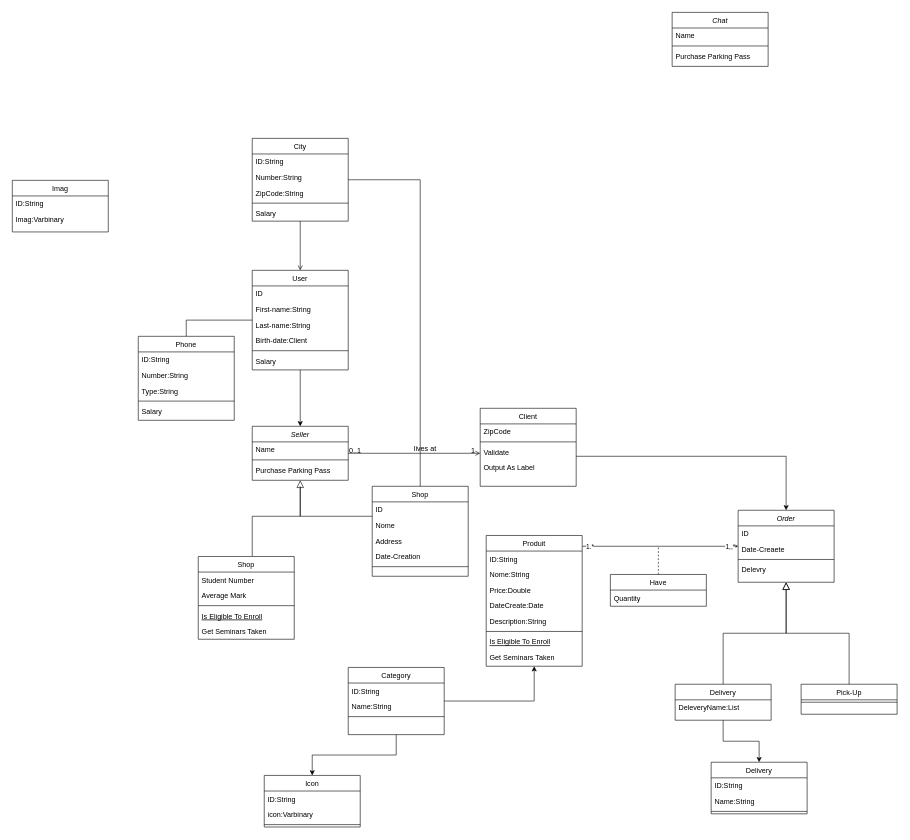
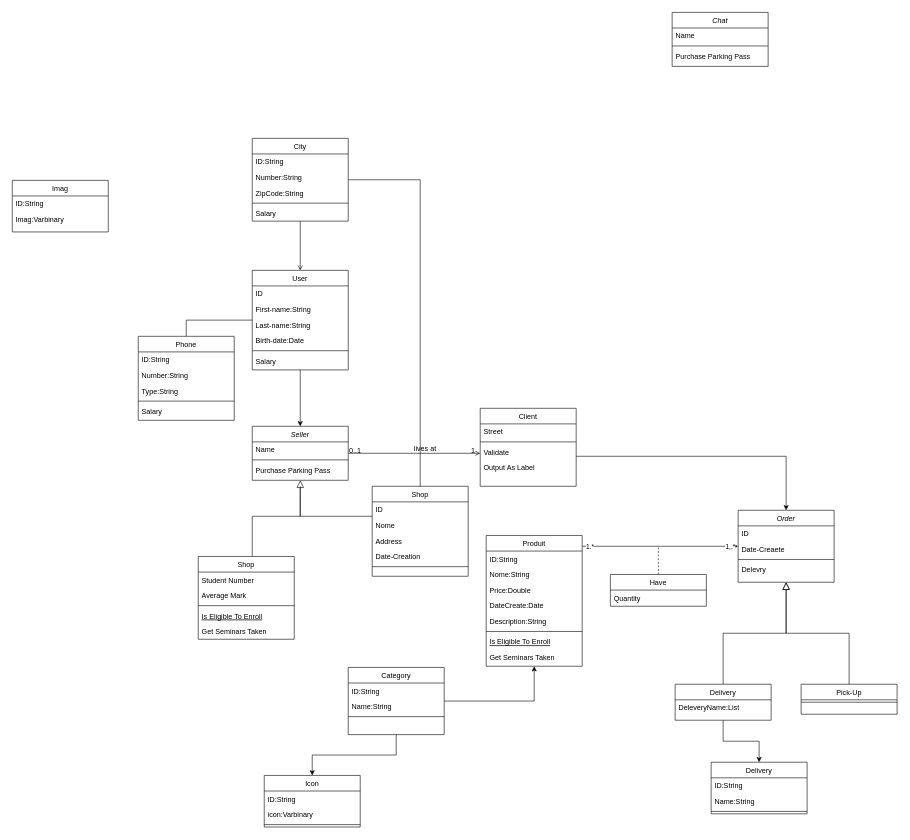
(286, 341) -> (284, 341)
(497, 432) -> (496, 432)
